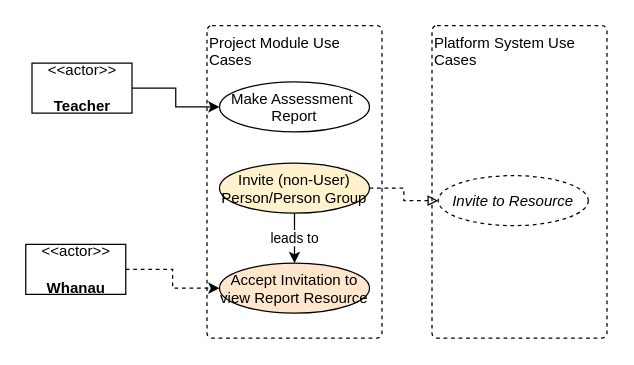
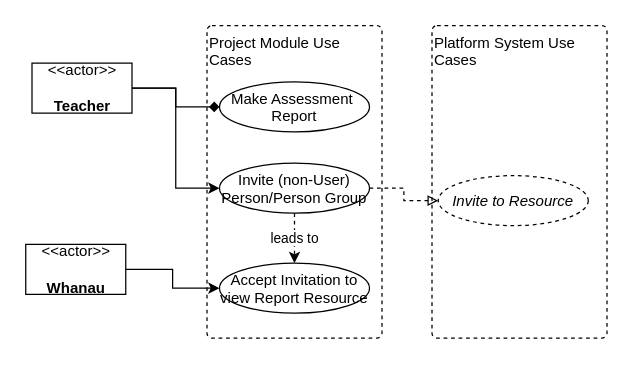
(209, 107) -> (209, 107)
none -> (176, 166)
(294, 188) -> (294, 188)
(294, 222) -> (294, 222)
(173, 276) -> (173, 276)
(294, 288) -> (294, 288)
